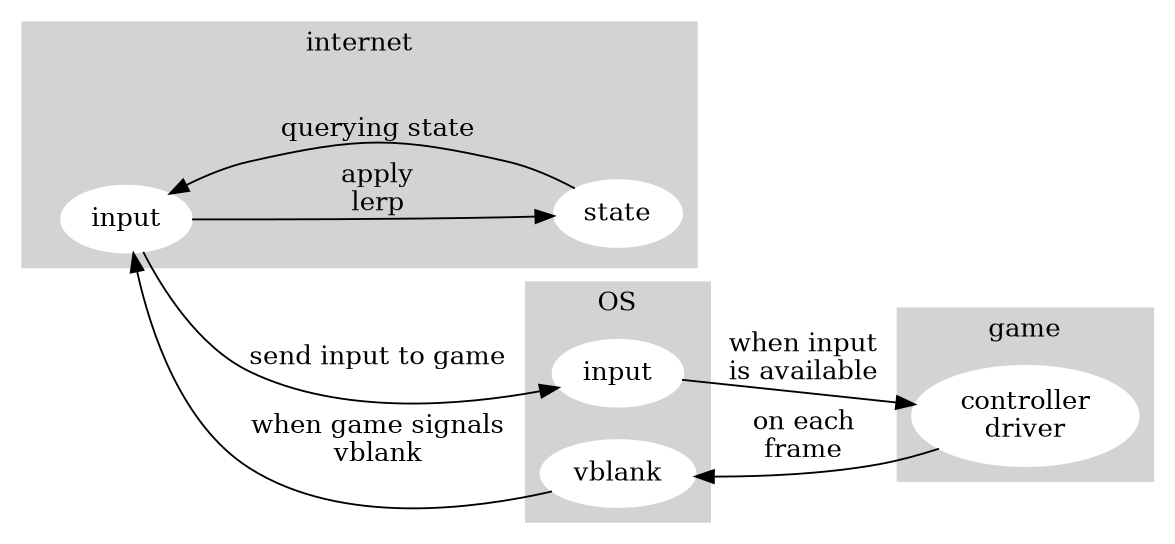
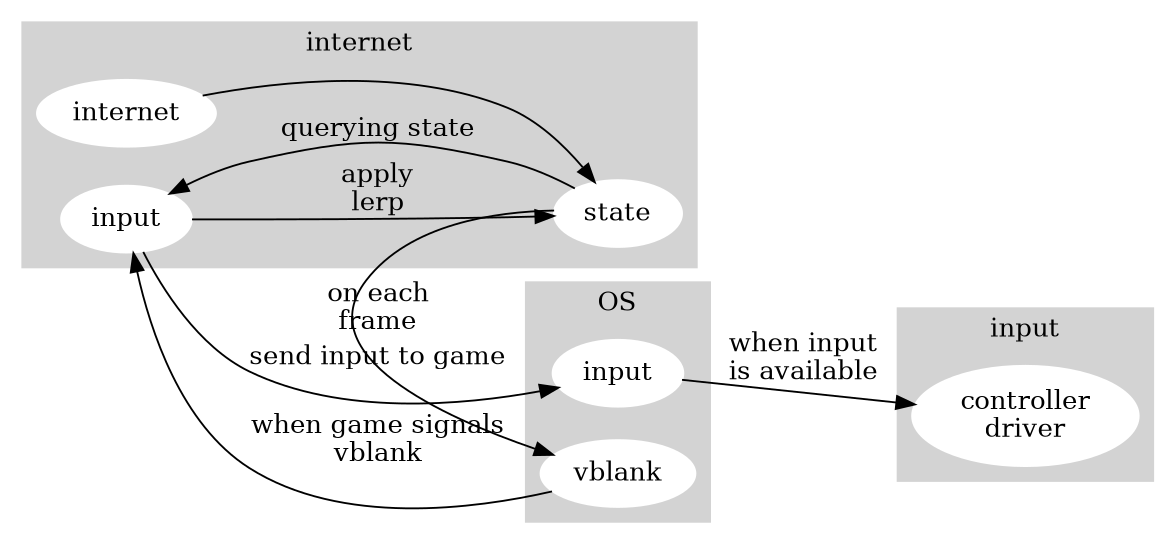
none -> (126, 113)
(1025, 330) -> (1025, 330)
(828, 471) -> (353, 312)
